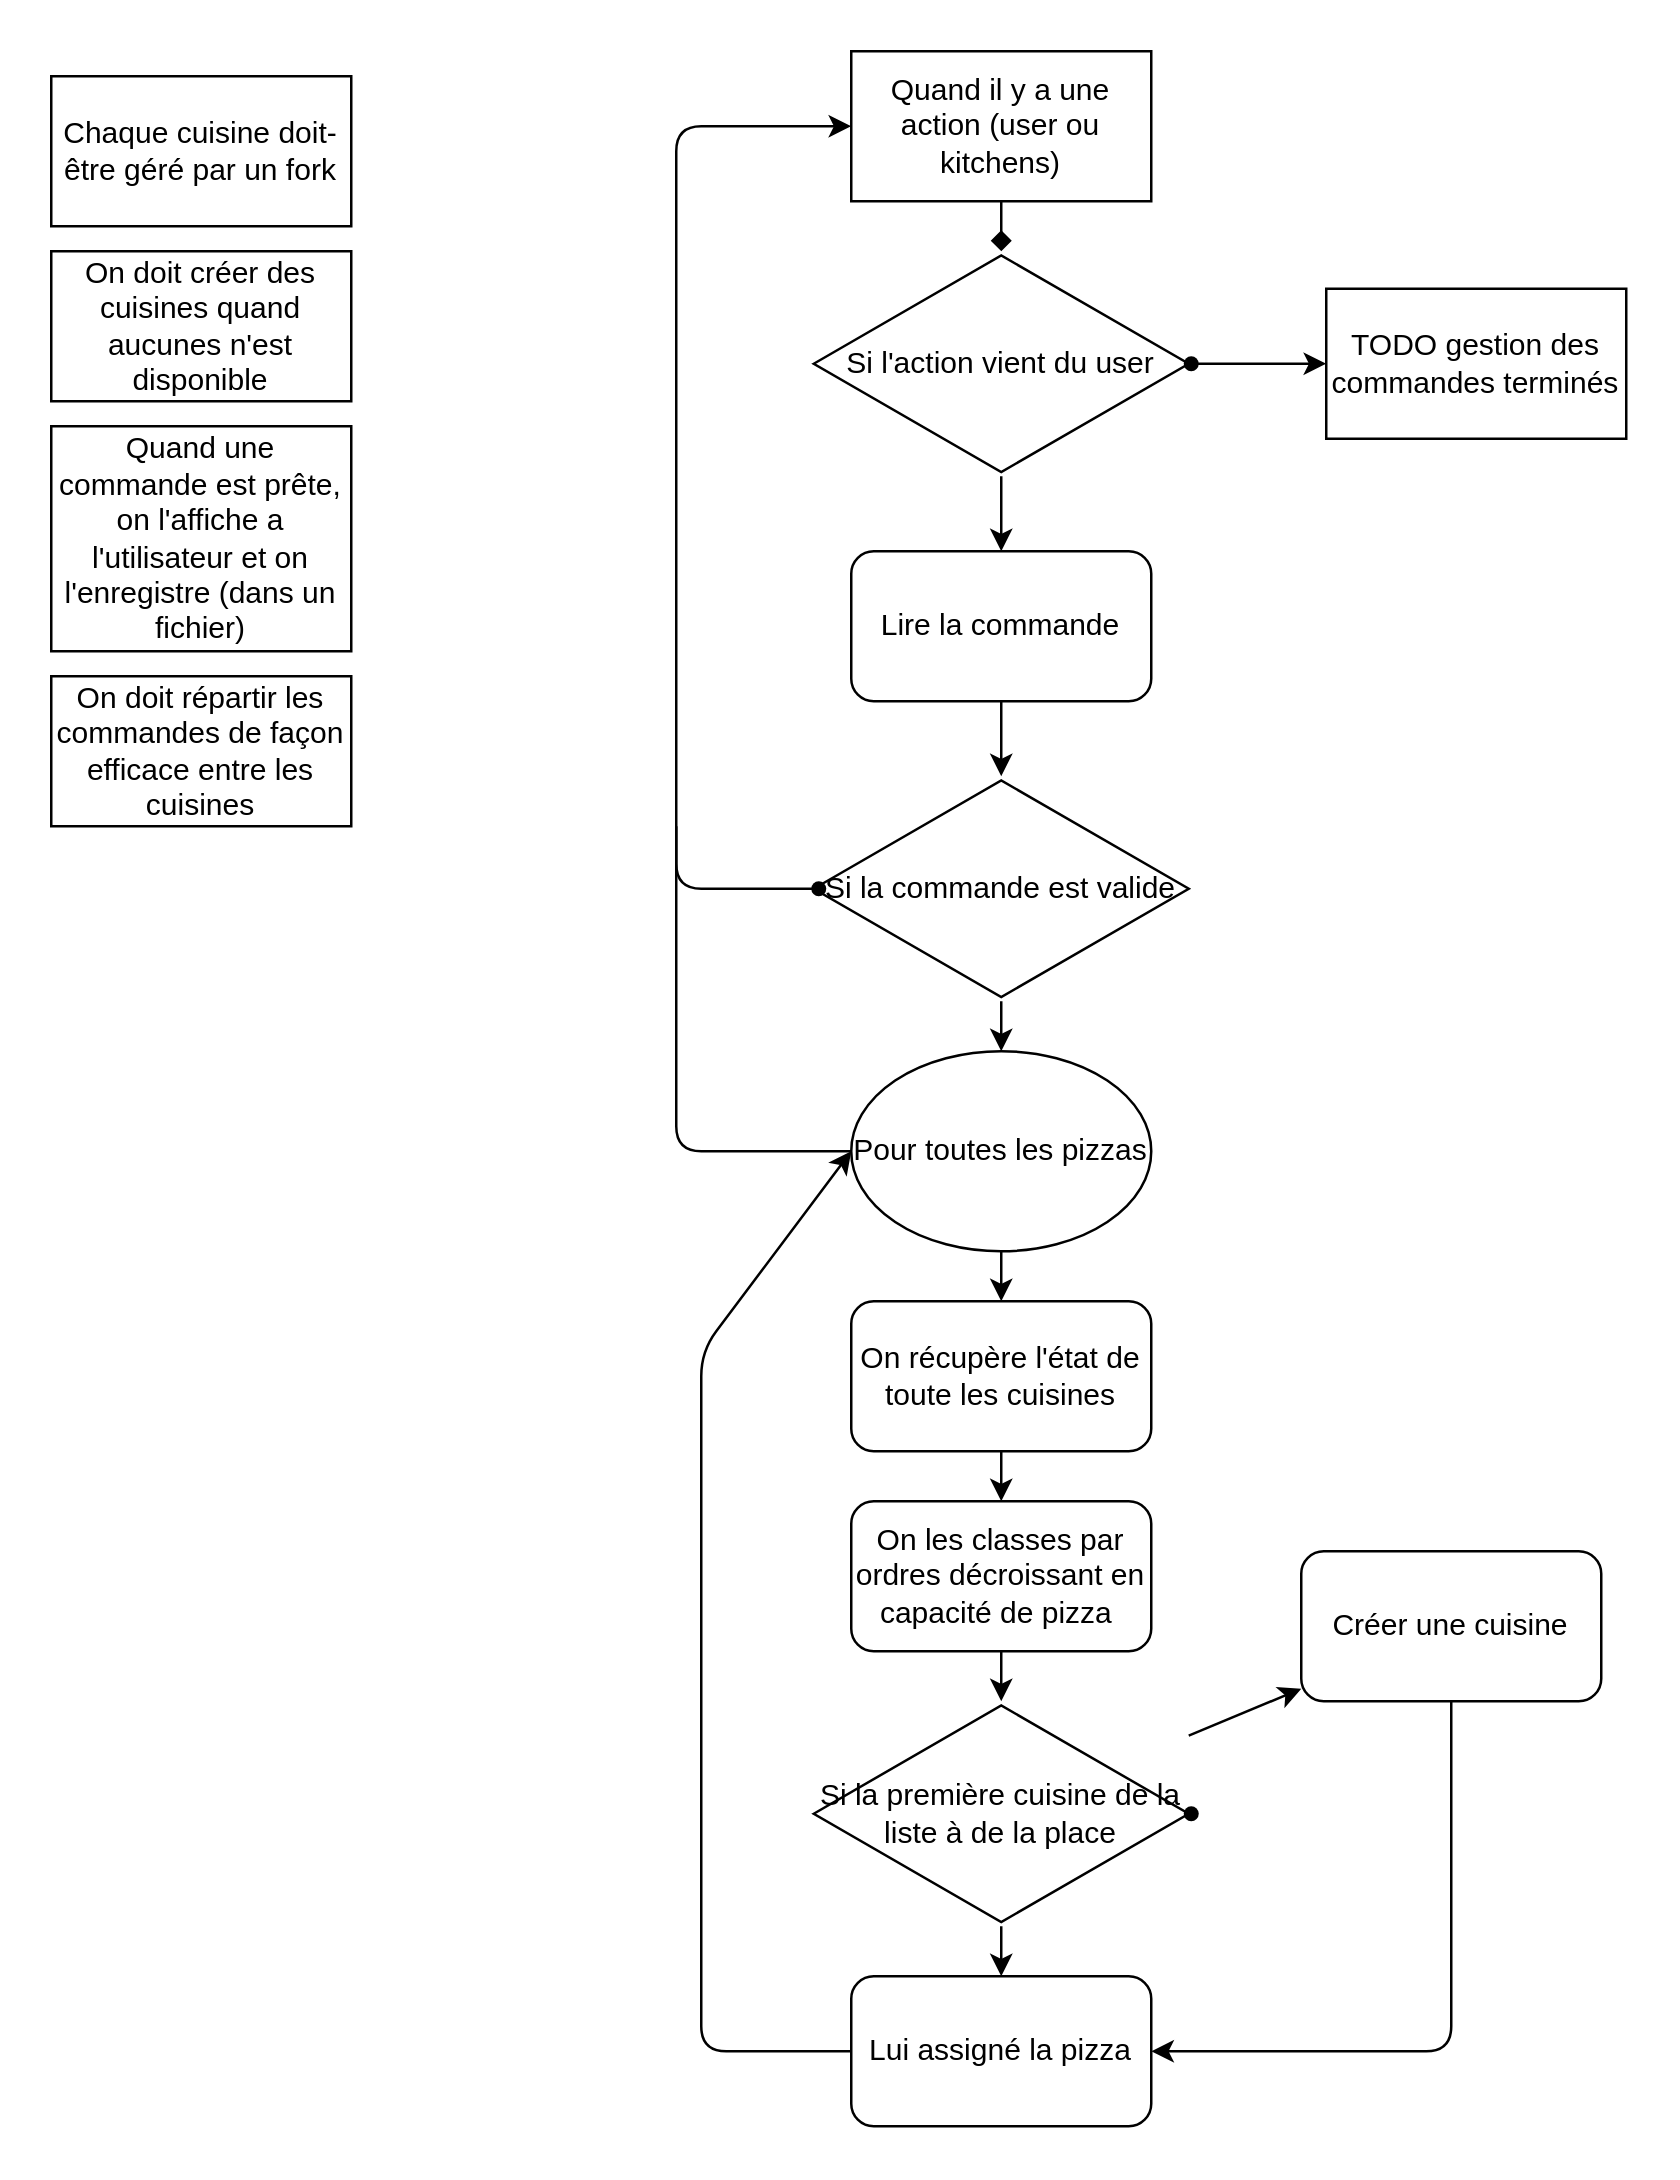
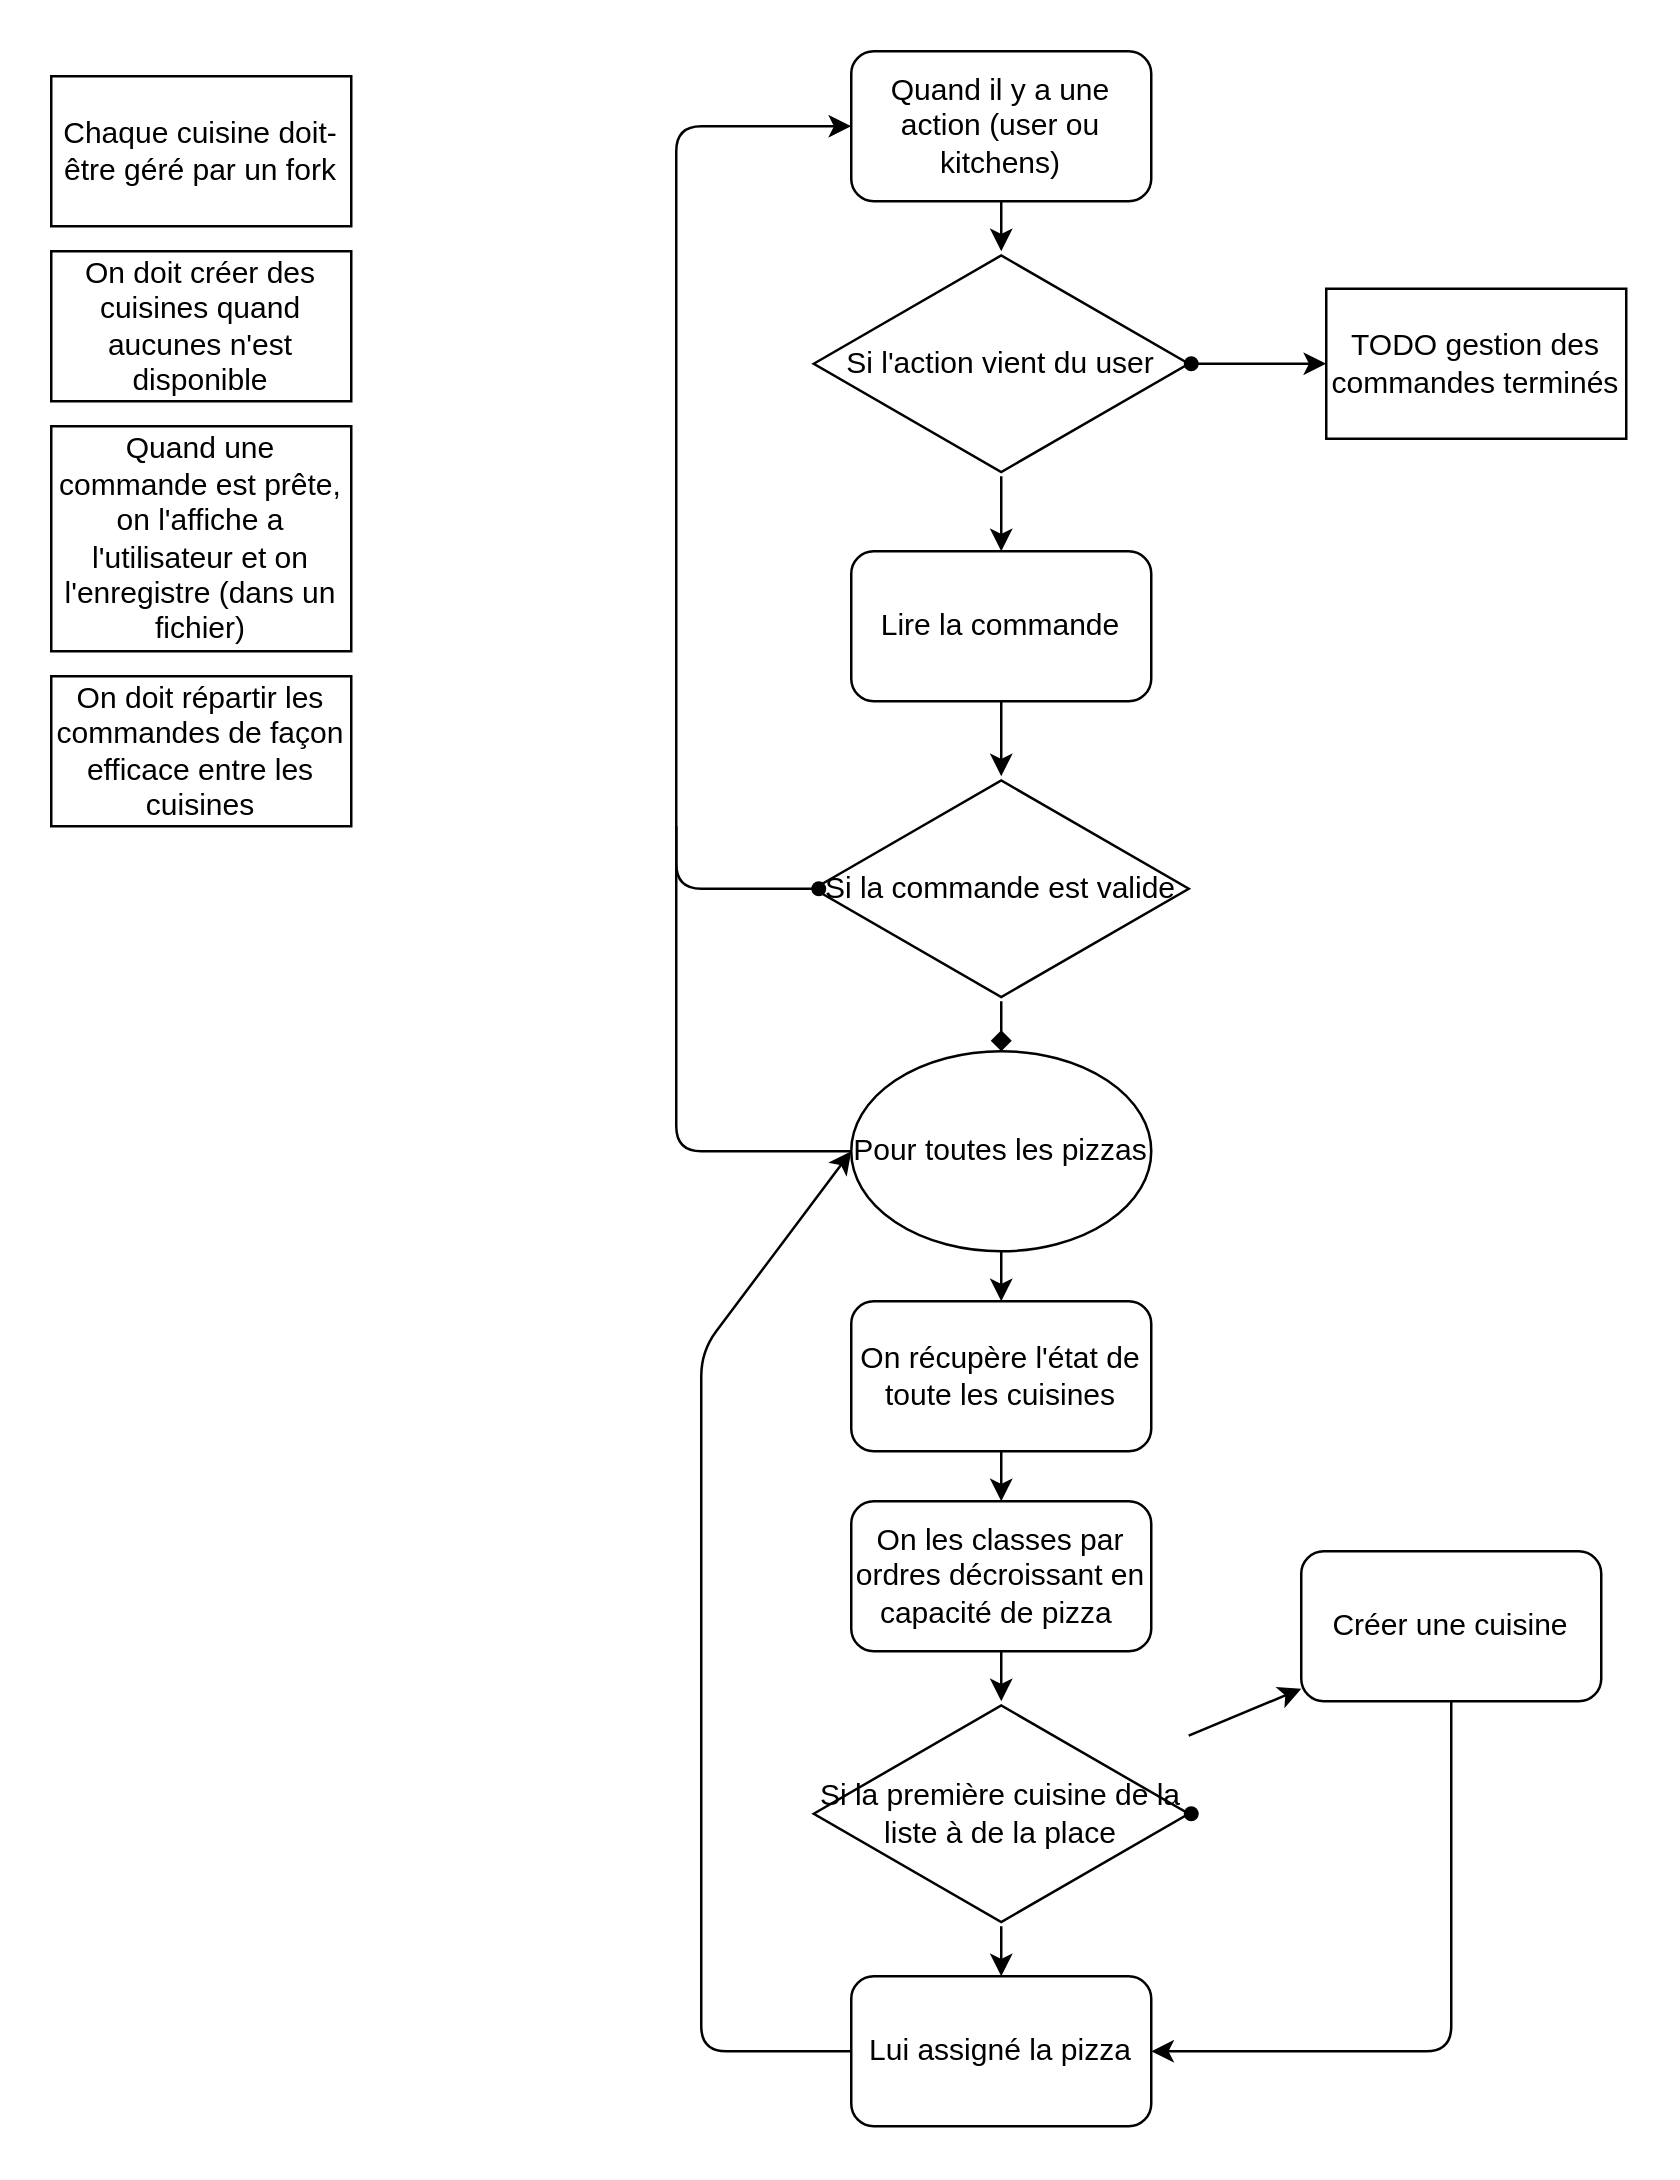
(1001, 126) -> (1001, 126)
(1001, 231) -> (1001, 232)
(1001, 1032) -> (1001, 1031)
